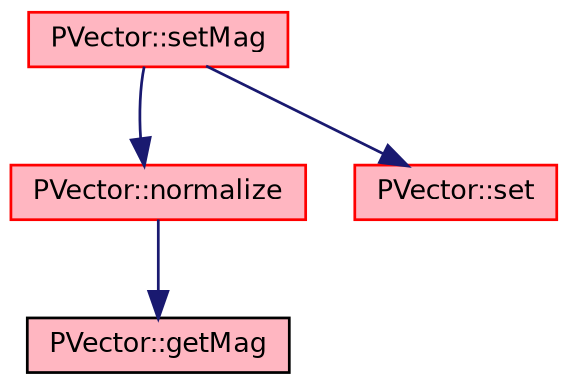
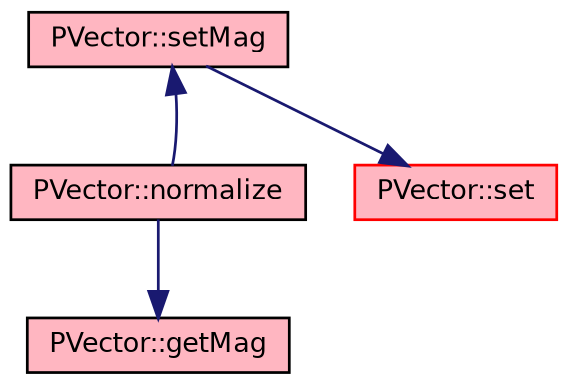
(158, 40) -> (158, 40)
(140, 103) -> (176, 130)
(158, 192) -> (158, 192)
